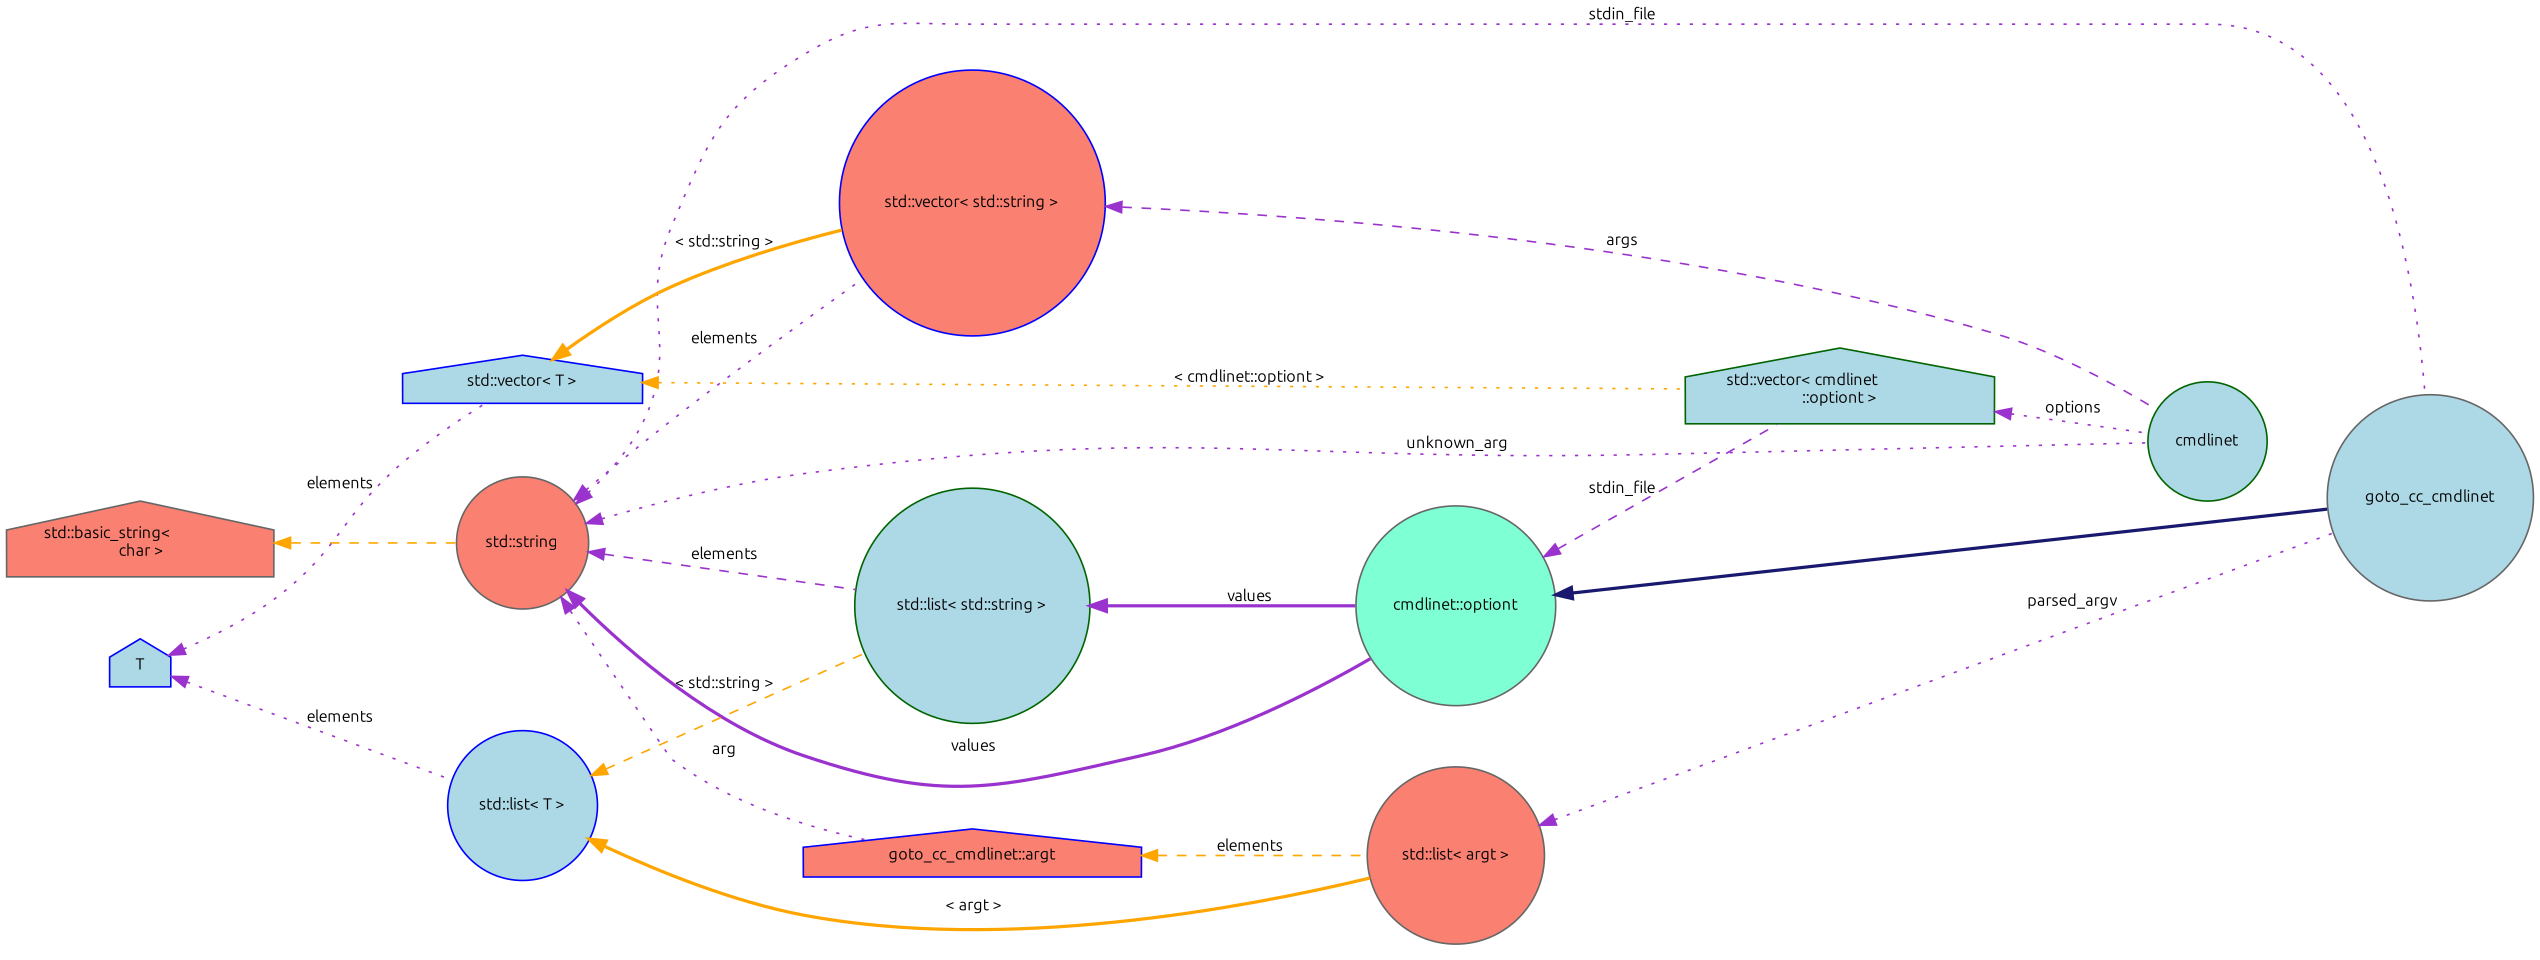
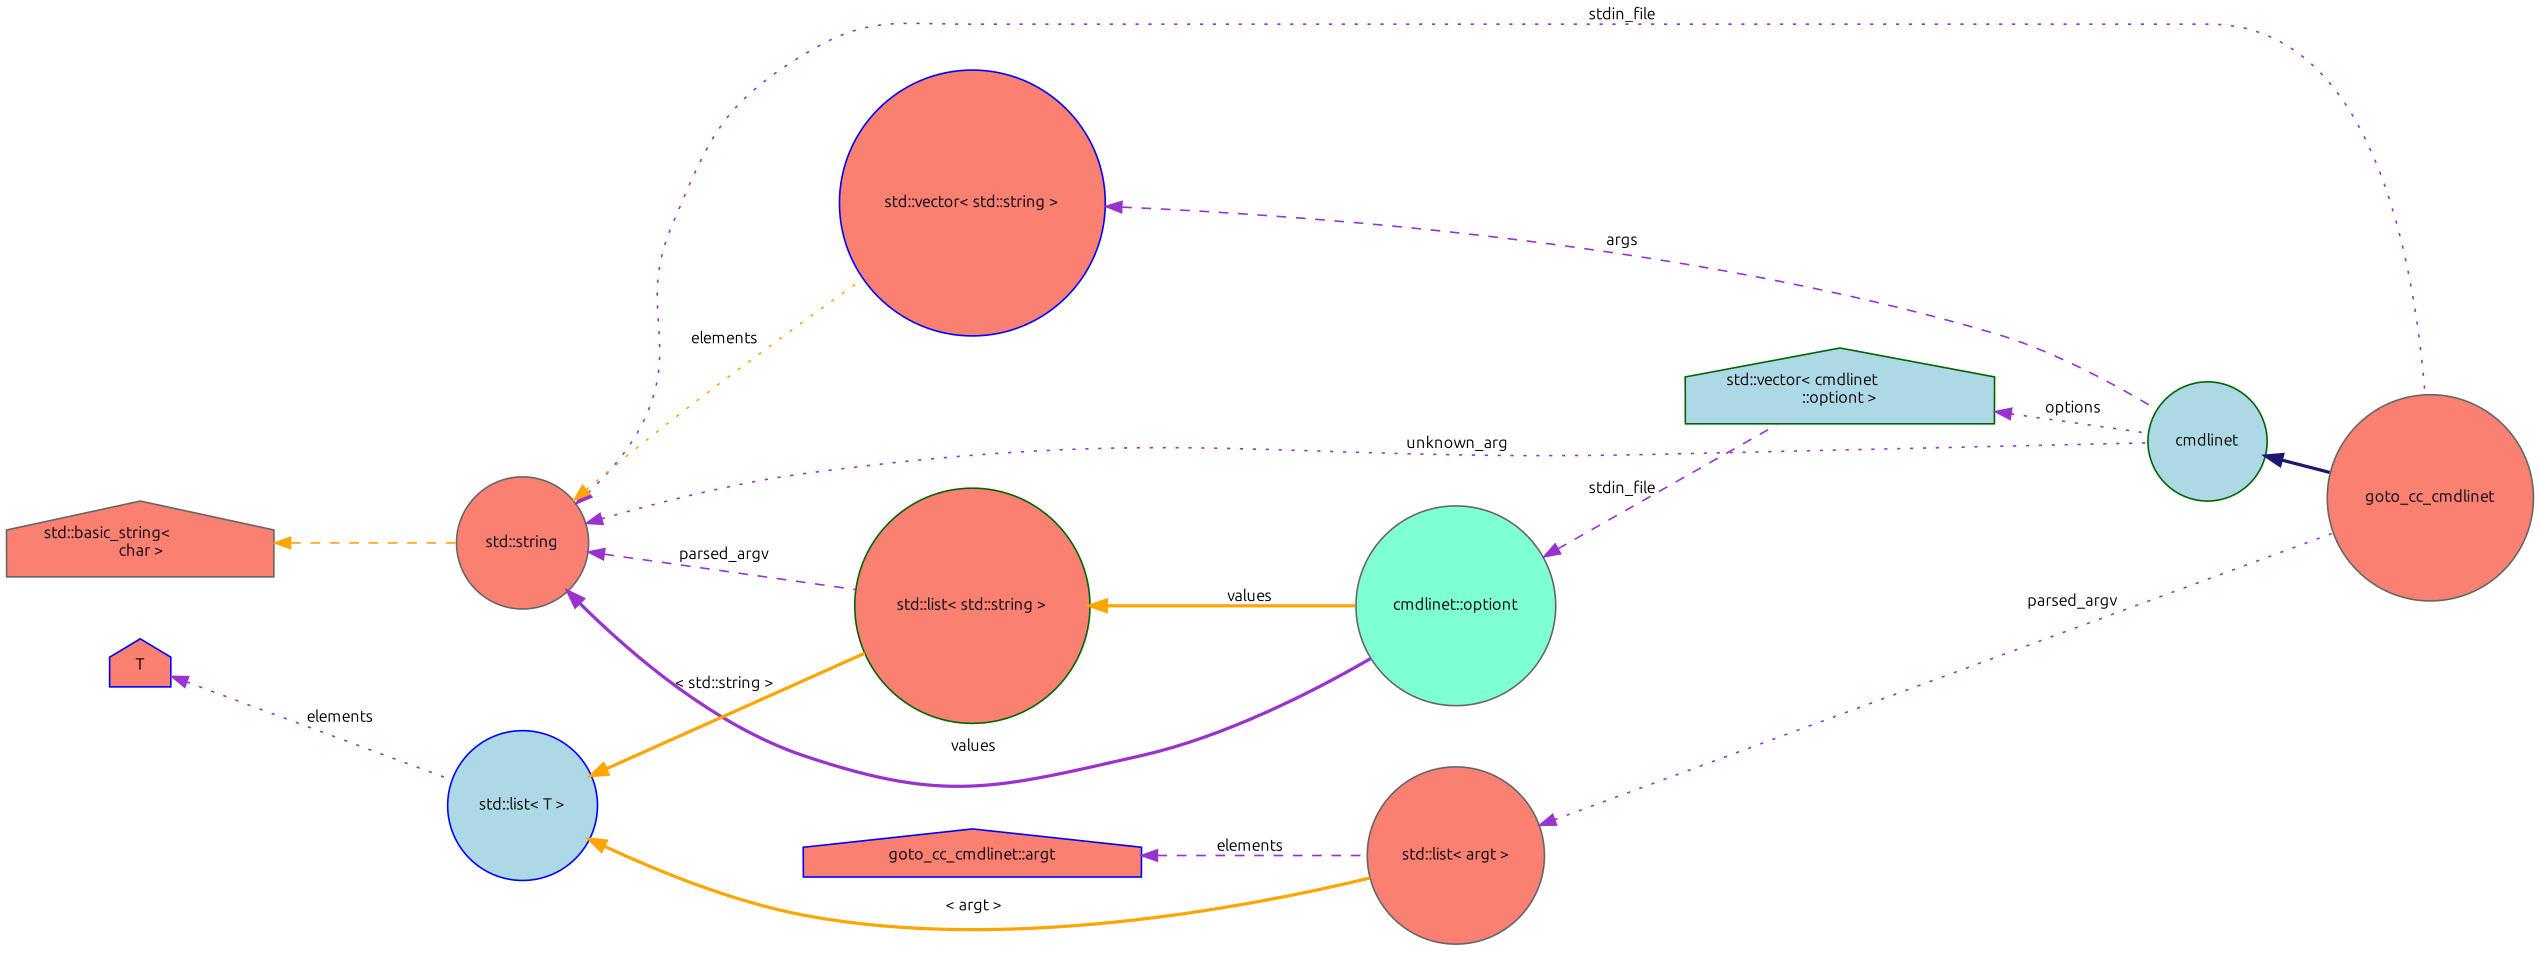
(736, 371) -> (722, 382)
(523, 382) -> none
(2430, 498) -> (2430, 498)
(1950, 551) -> (2306, 466)
(723, 555) -> (723, 555)
(972, 606) -> (972, 606)
(1231, 606) -> (1231, 606)
(140, 665) -> (140, 665)
(735, 711) -> (735, 711)
(685, 769) -> none
(1262, 856) -> (1262, 856)
